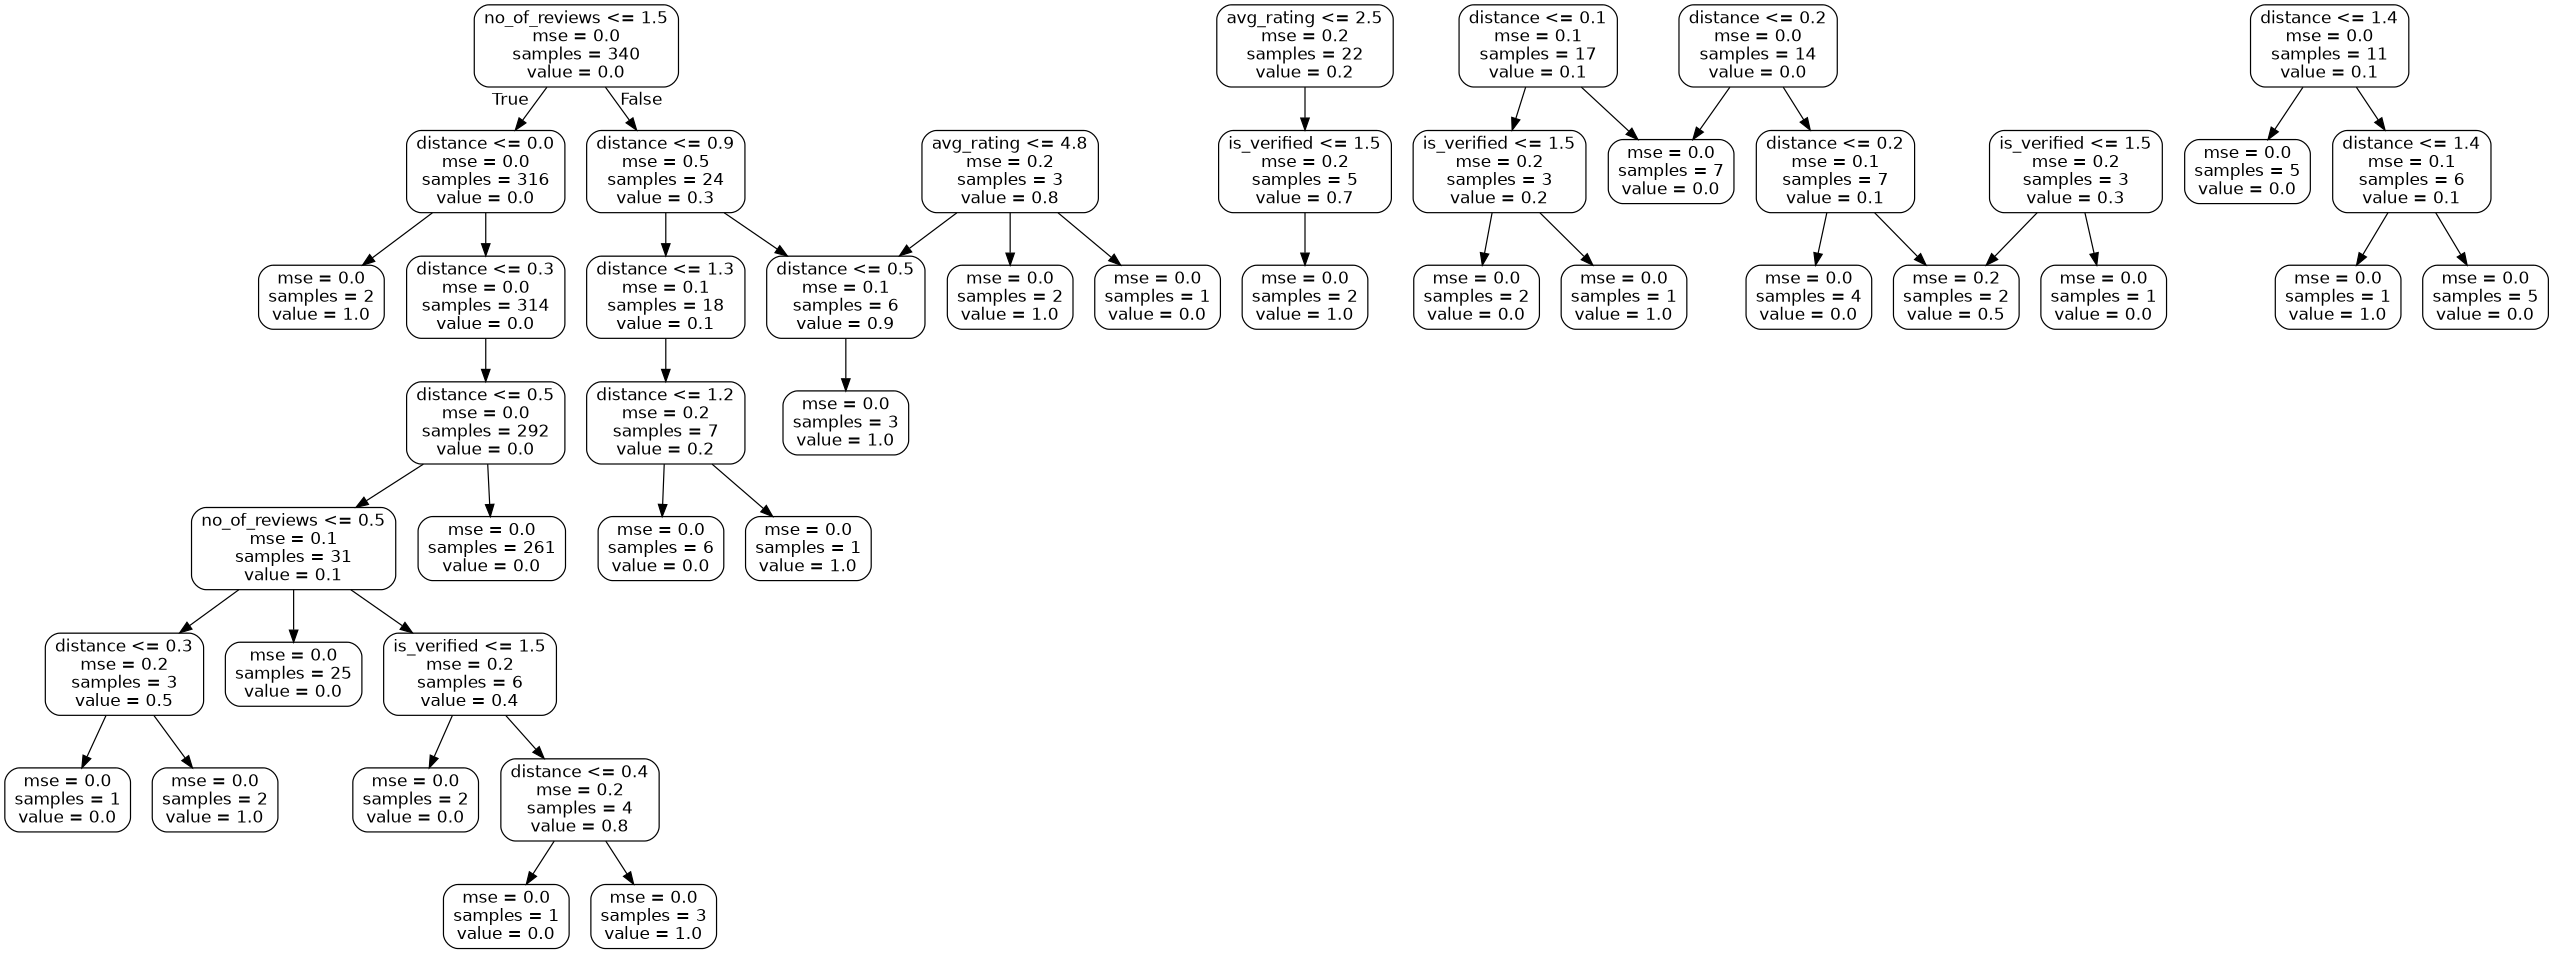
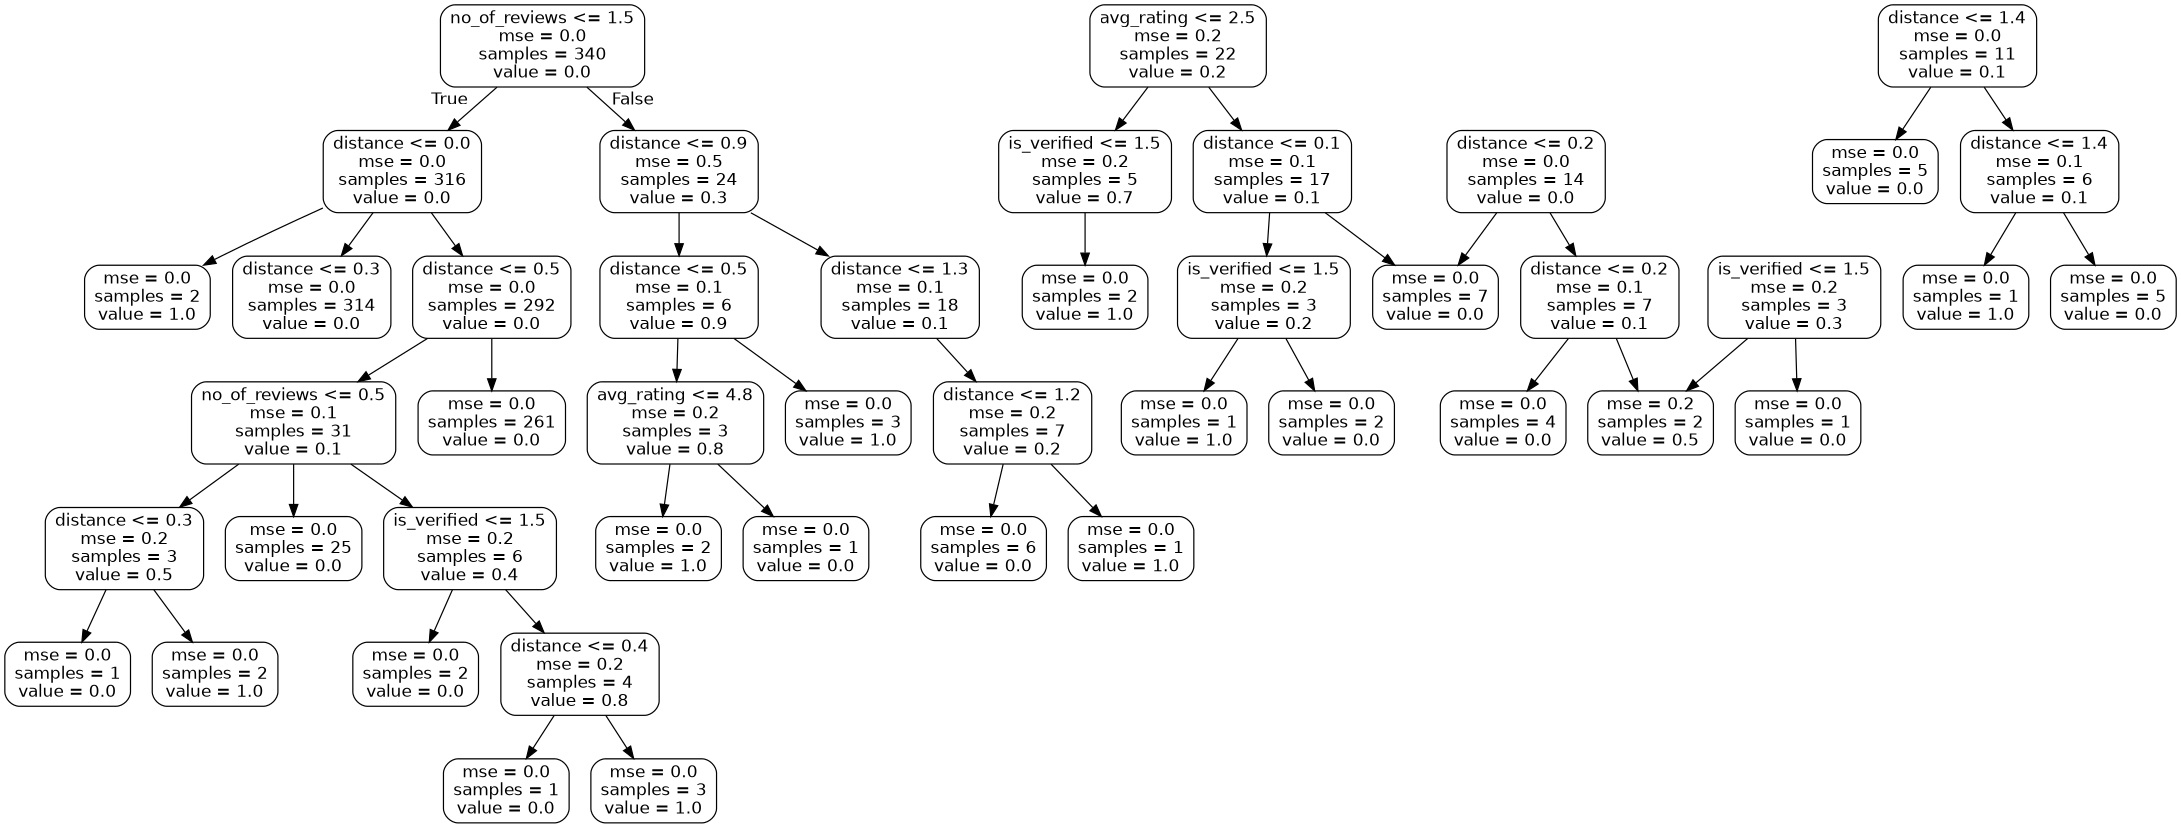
none -> (1221, 104)
(933, 231) -> (677, 354)
(486, 354) -> (443, 229)
